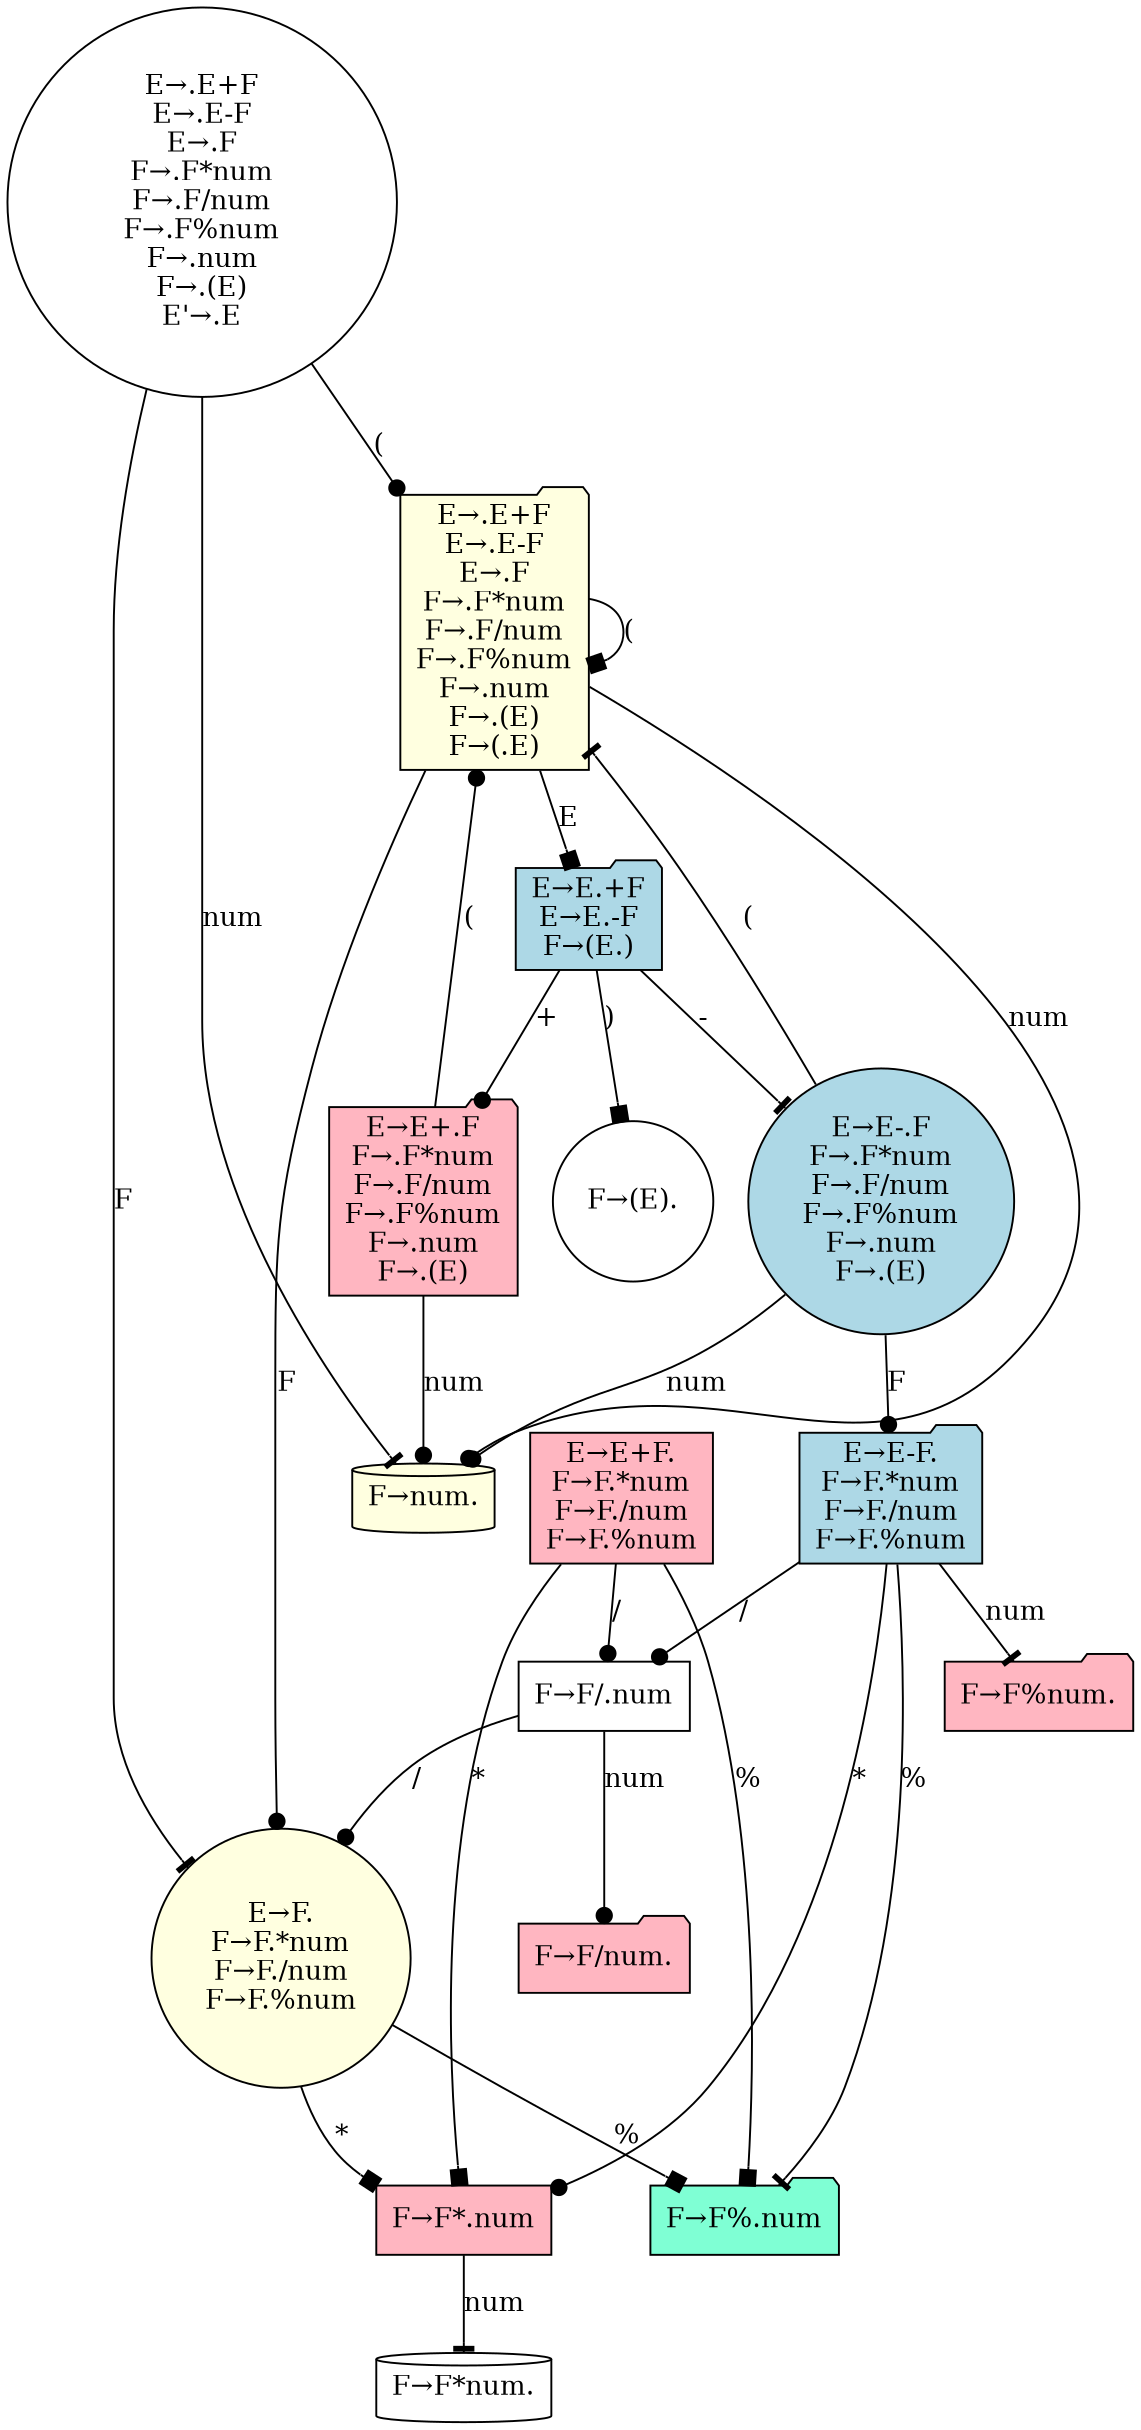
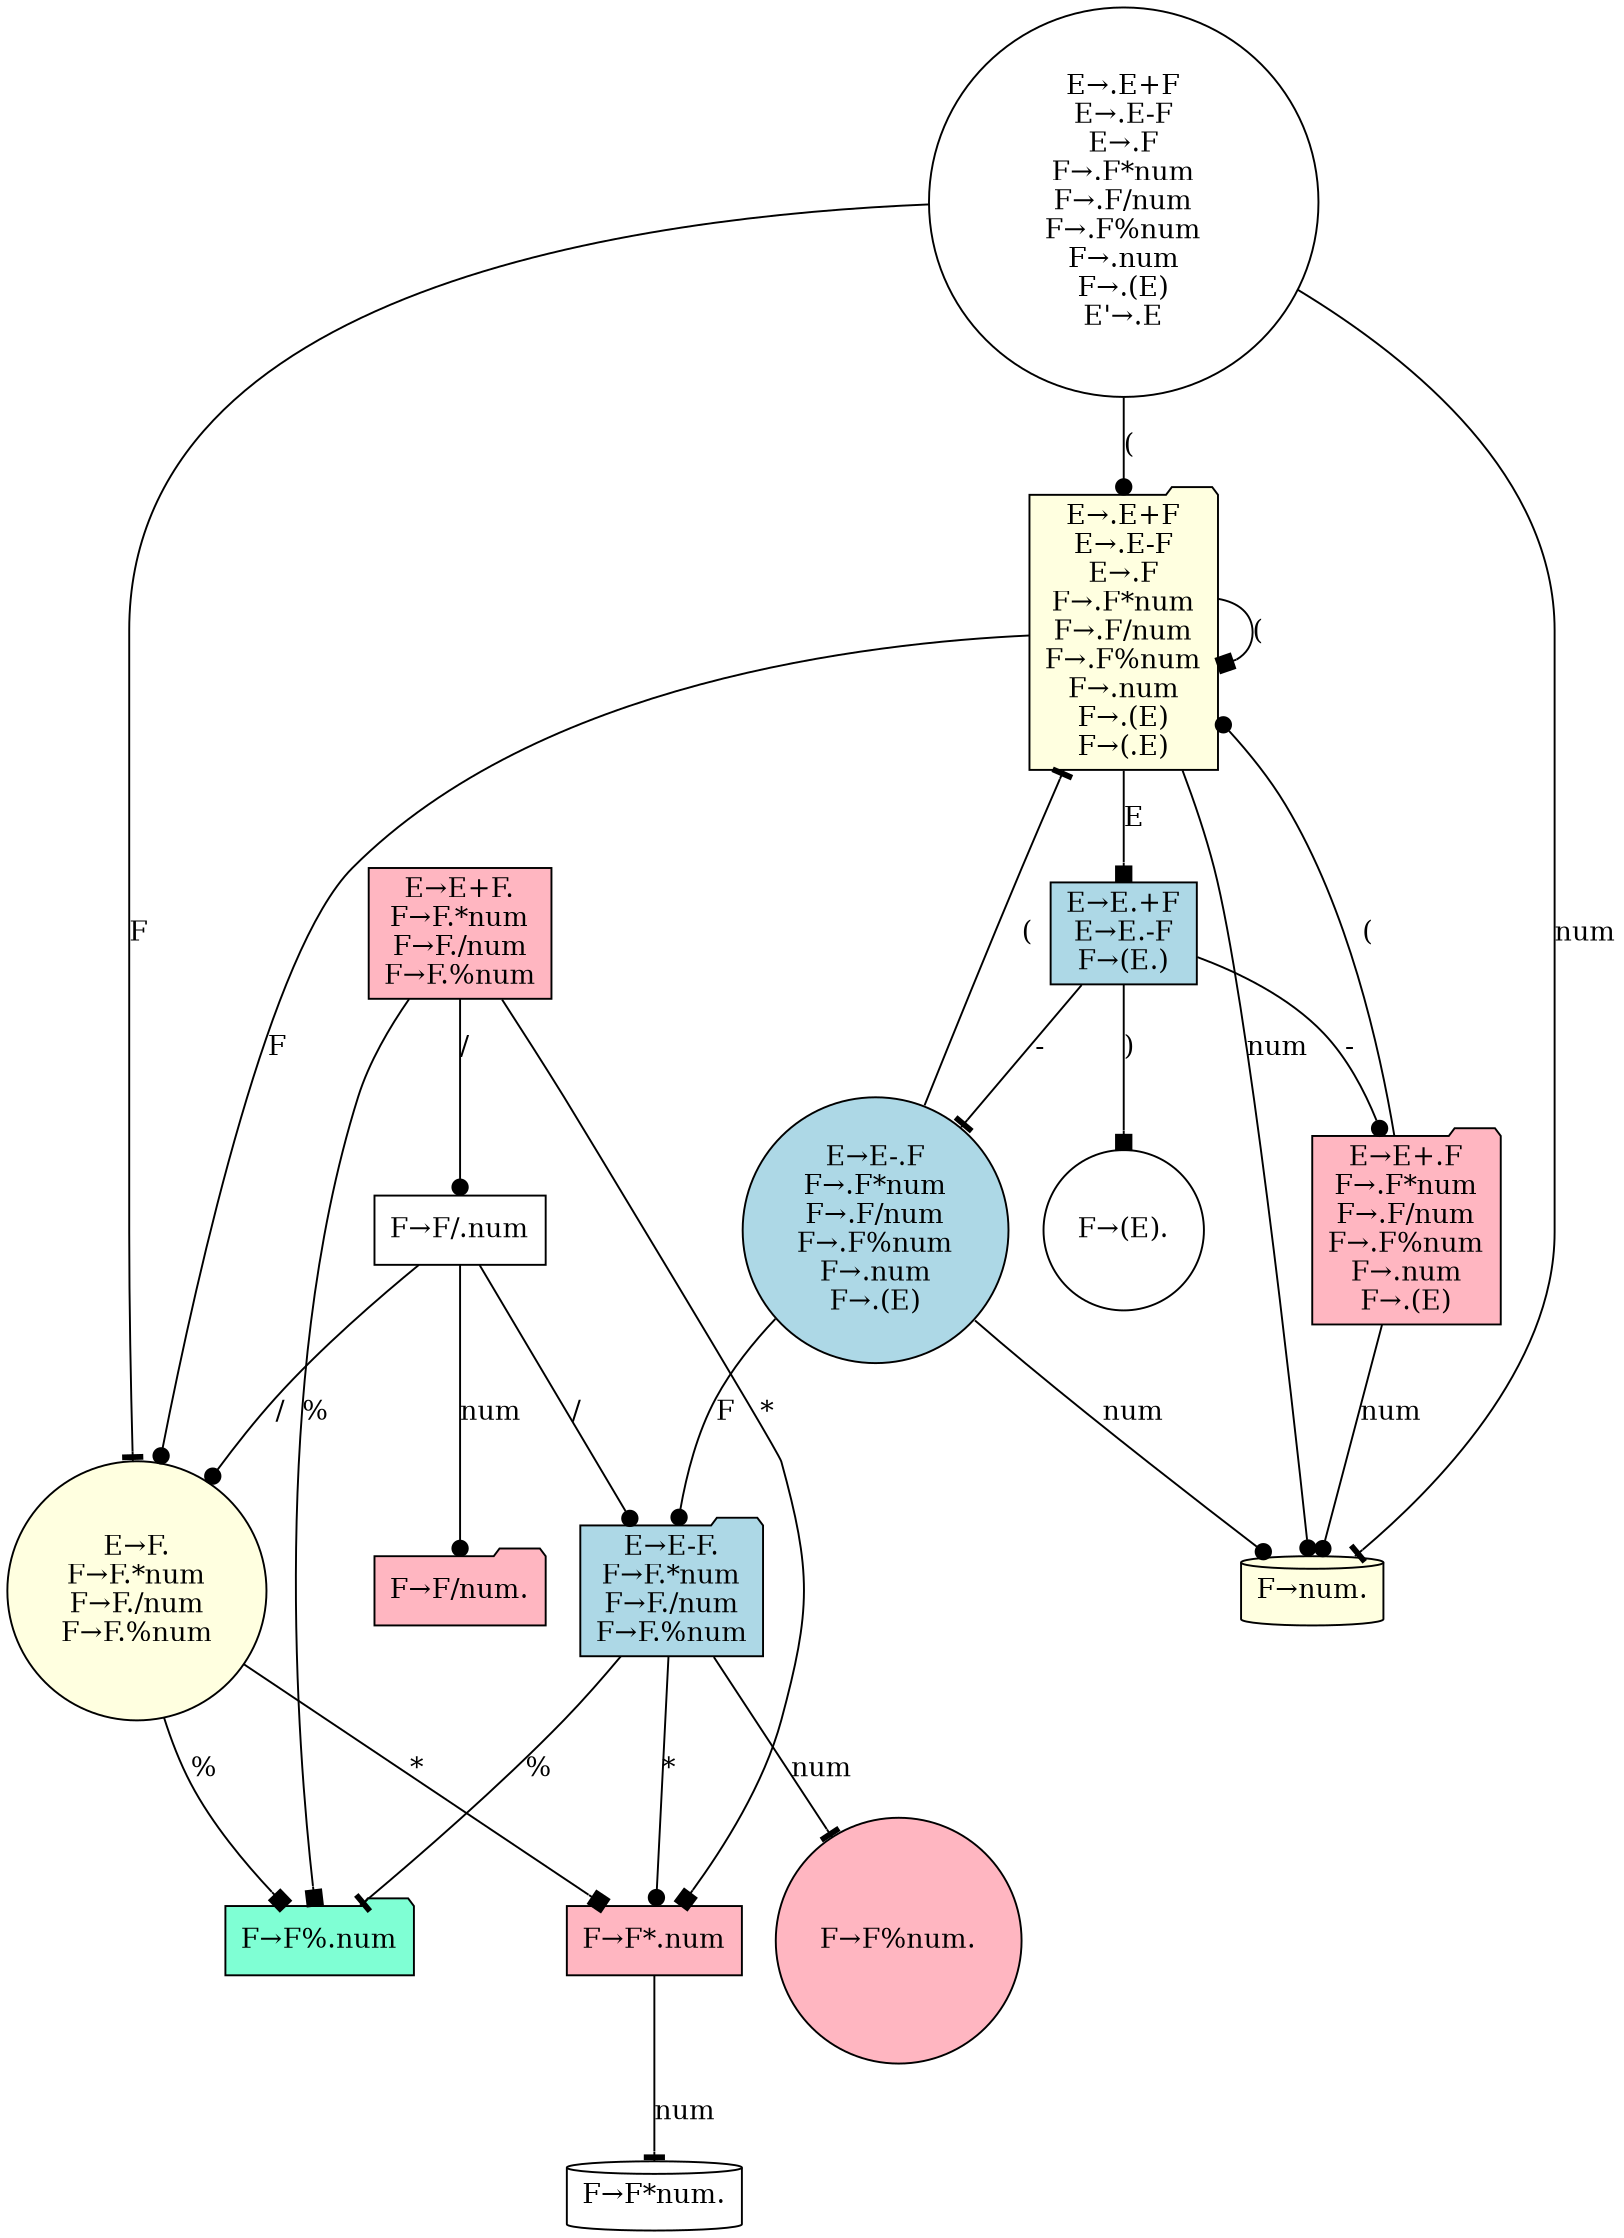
(589, 919) -> (1124, 933)
(547, 1019) -> (1350, 1048)
(733, 1607) -> (553, 1388)
(1039, 1696) -> (899, 1941)
